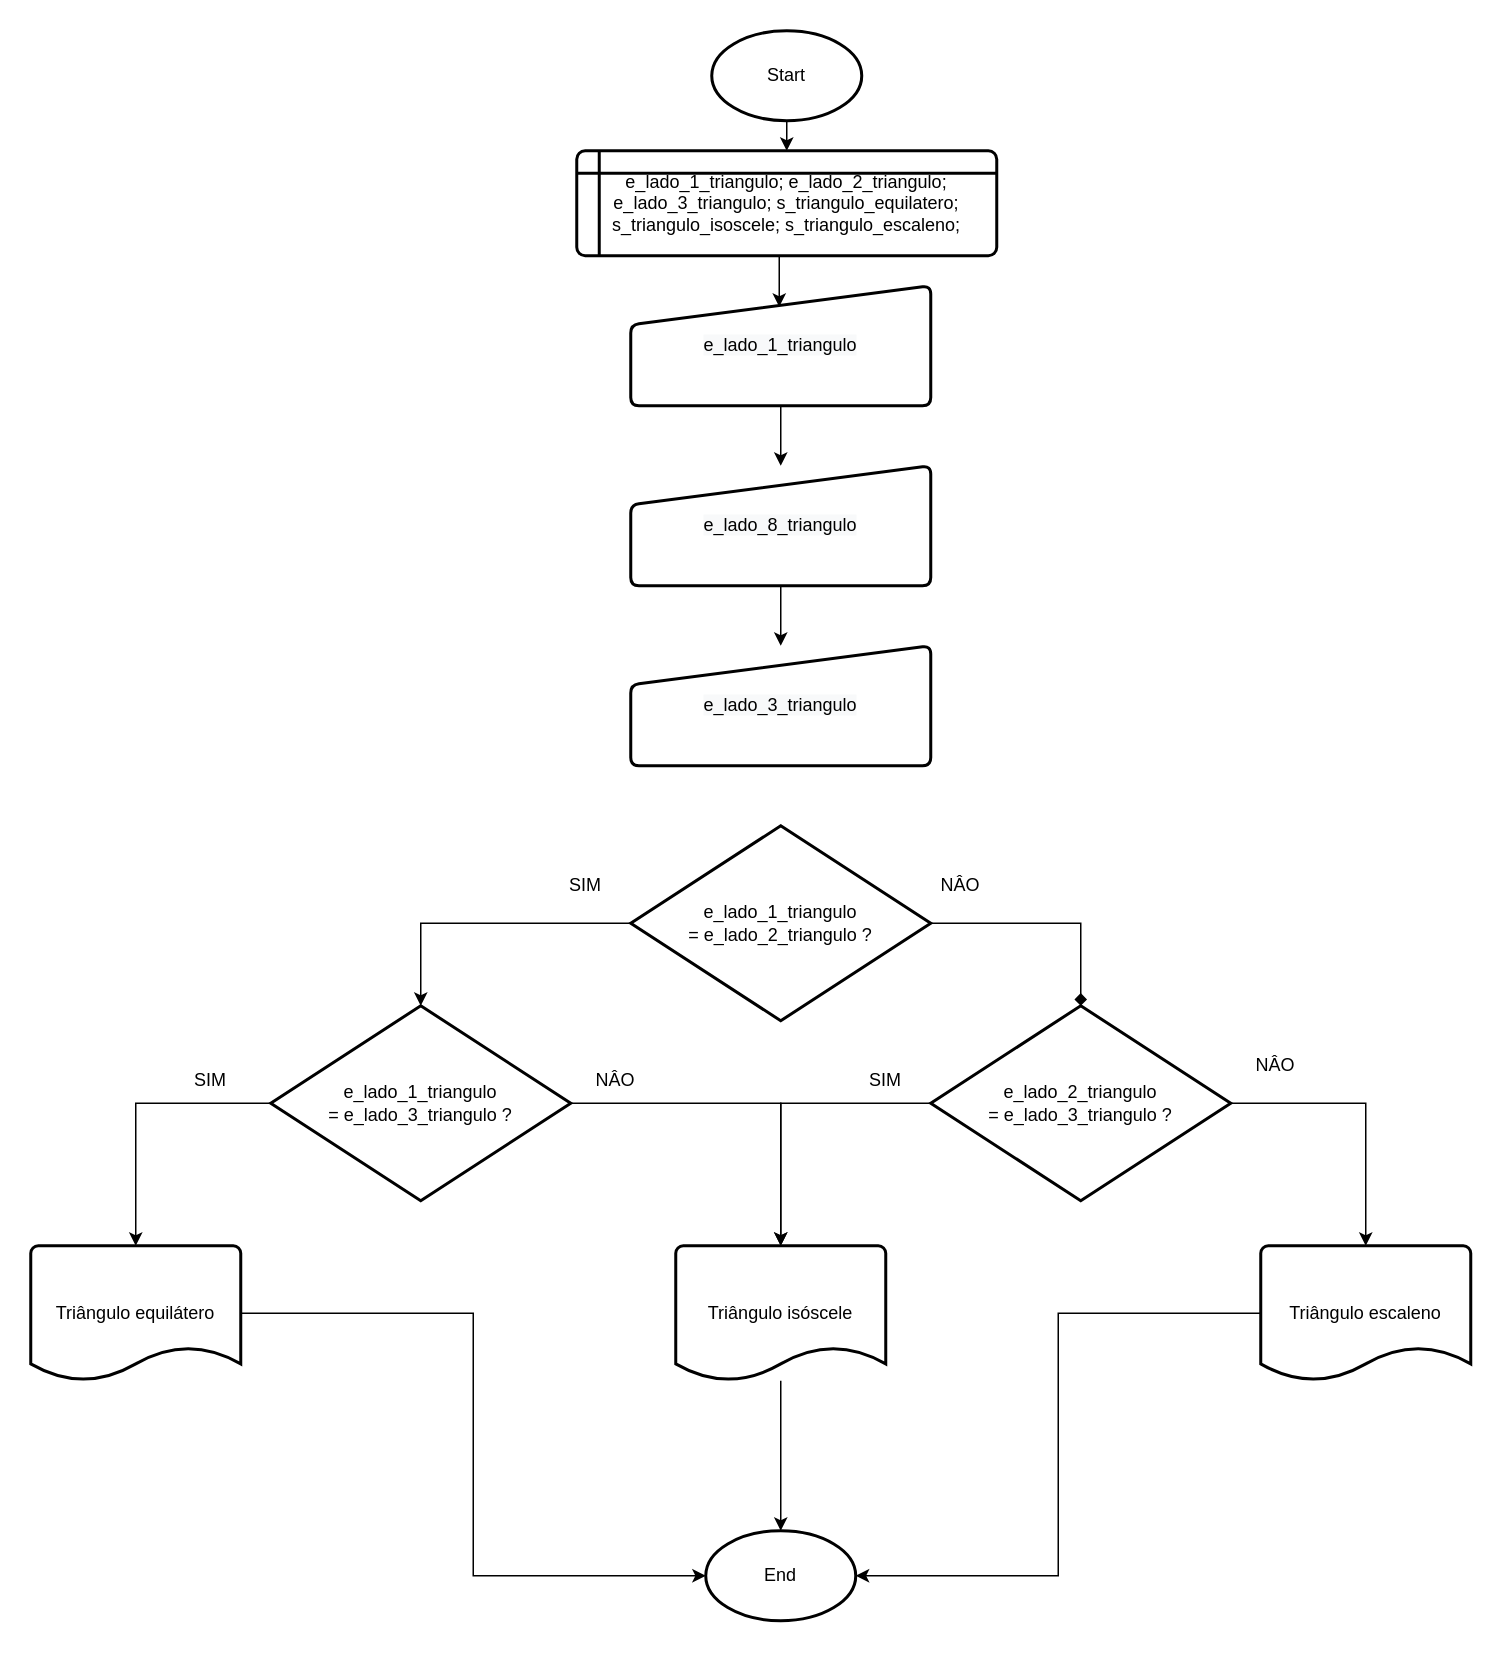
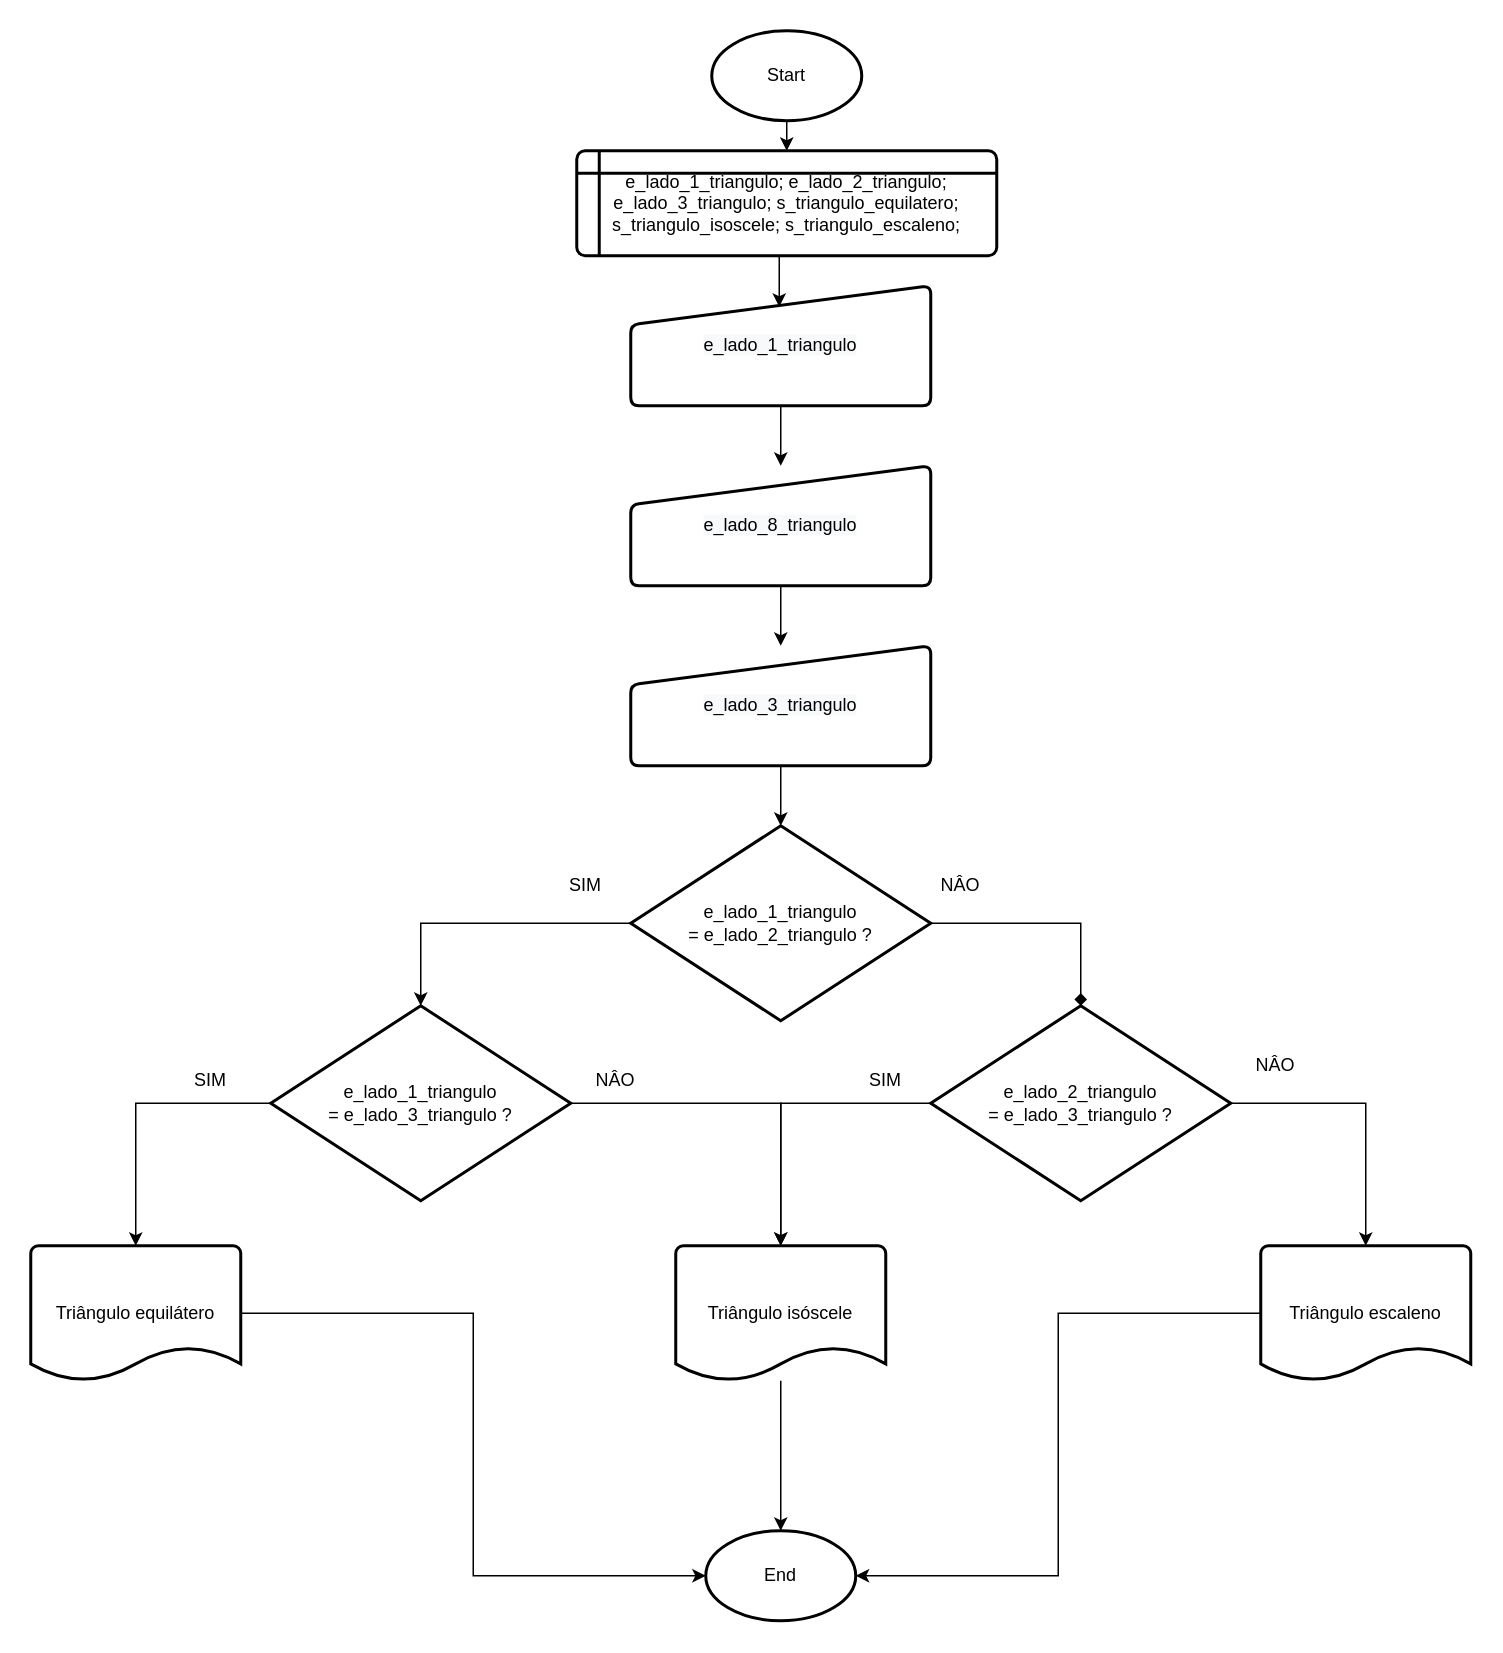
none -> (781, 791)
